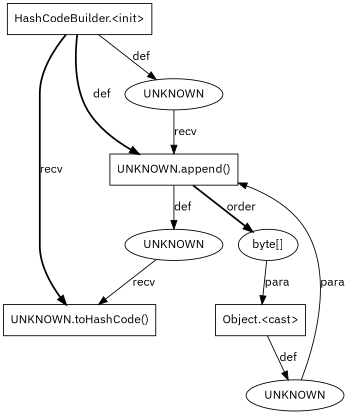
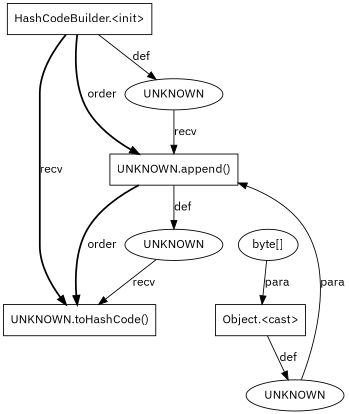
(102, 94) -> (102, 94)
(219, 206) -> (87, 229)
